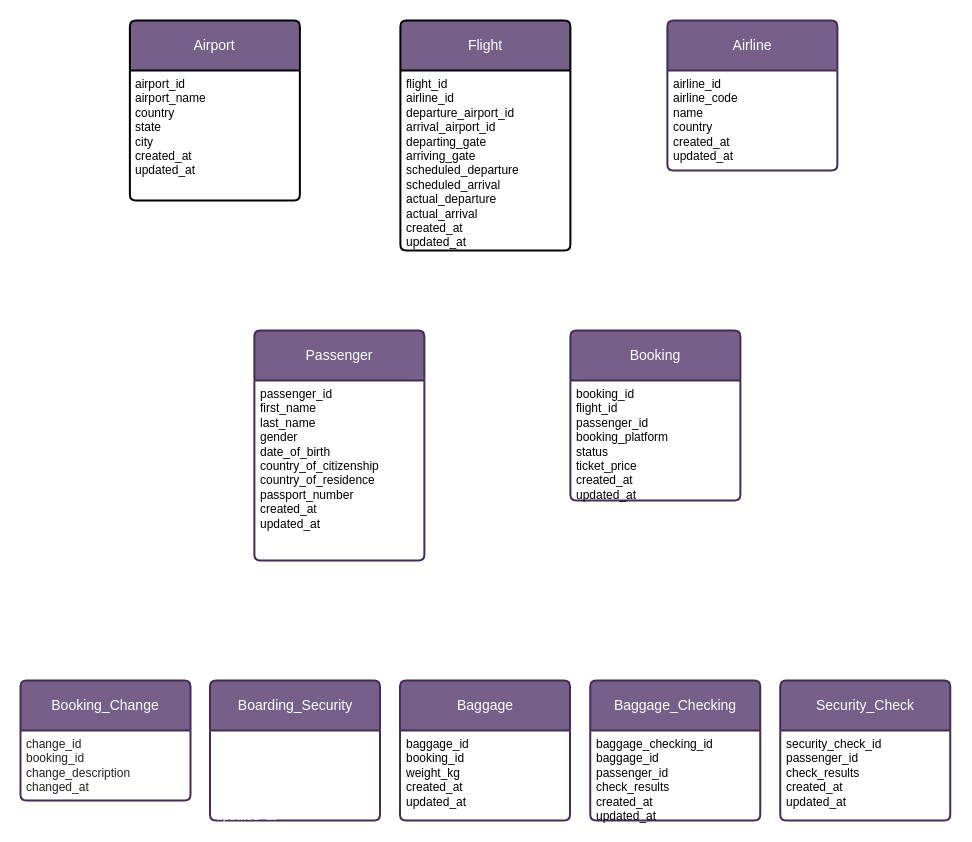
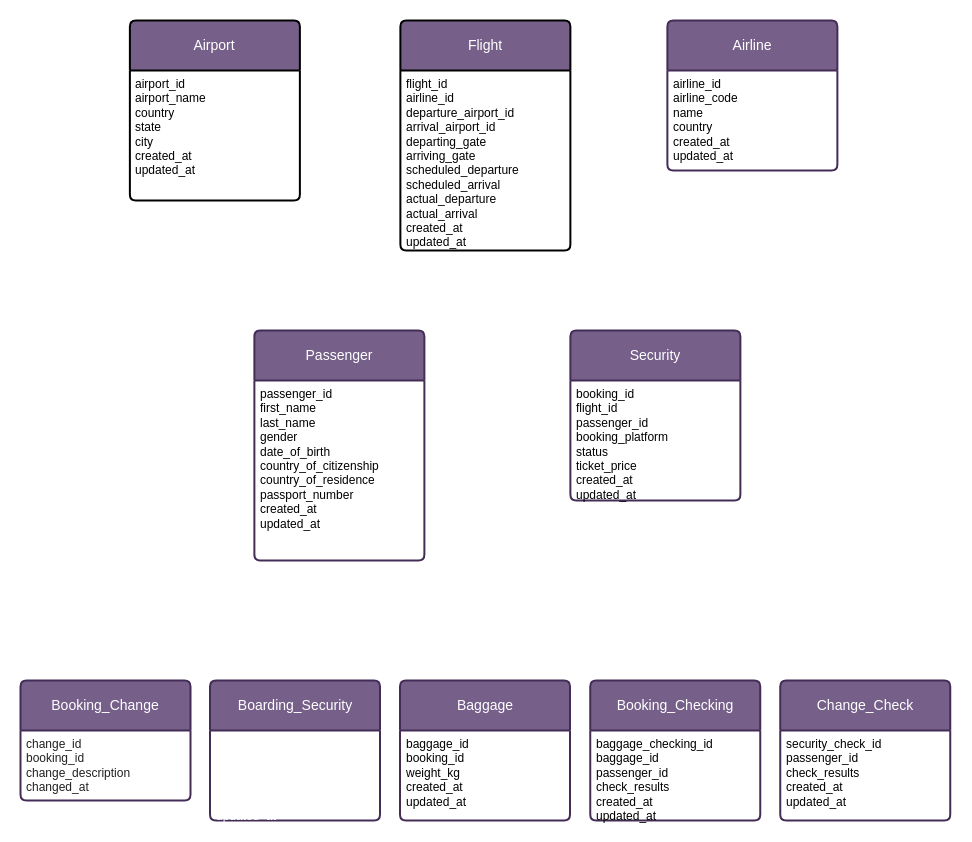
(656, 356) -> (656, 356)
(676, 706) -> (676, 706)
(866, 706) -> (866, 706)
